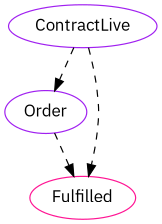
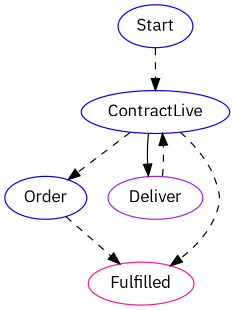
(83, 26) -> (155, 112)
none -> (155, 26)
(46, 112) -> (46, 198)
none -> (155, 198)
